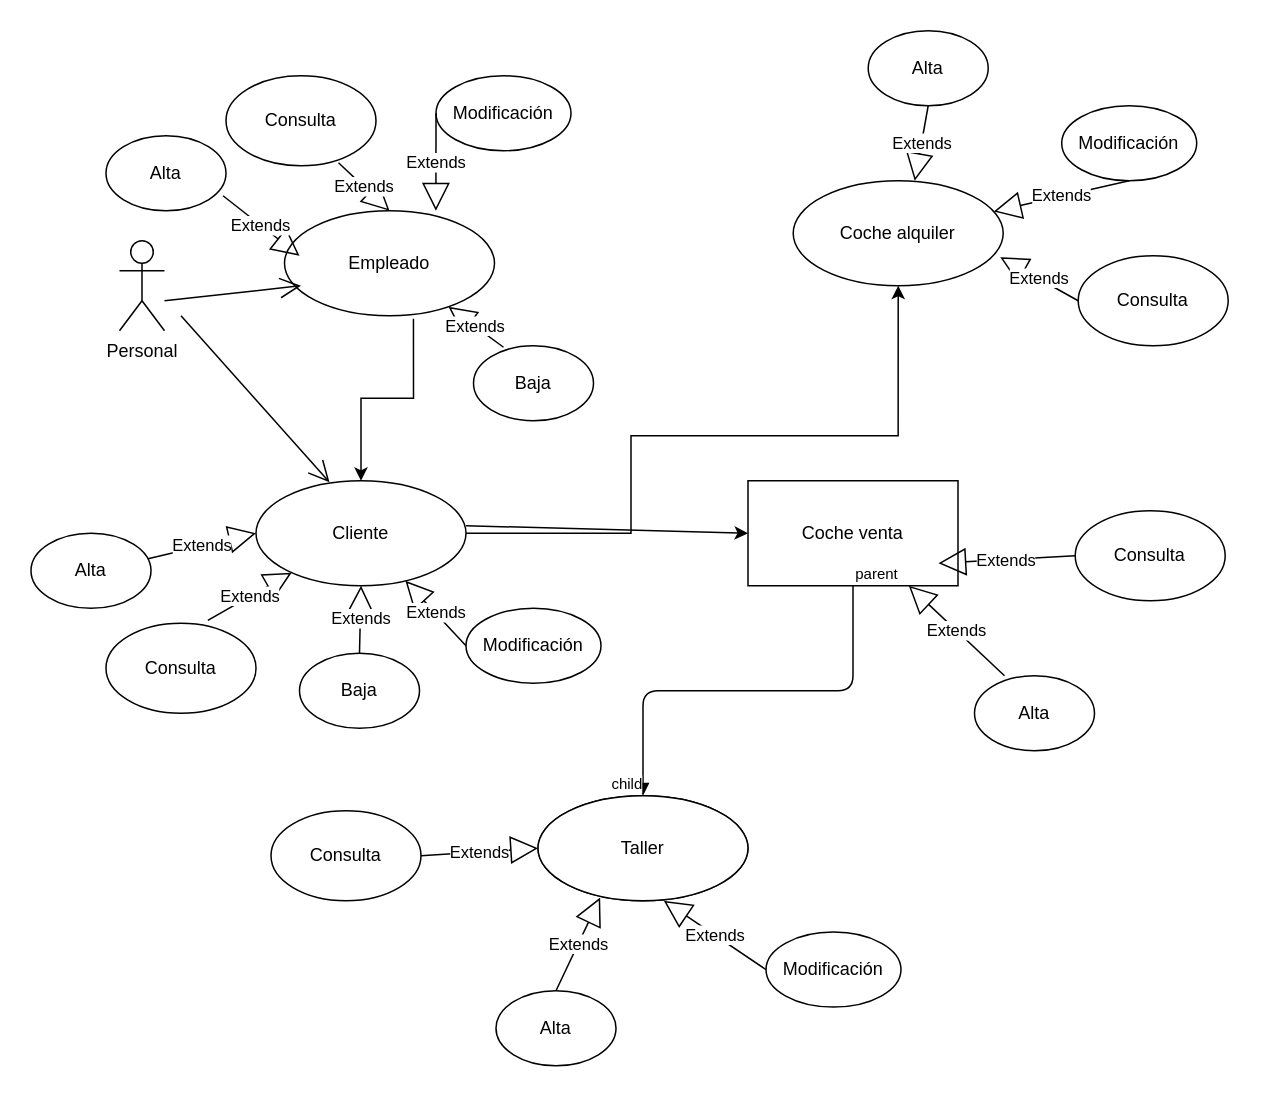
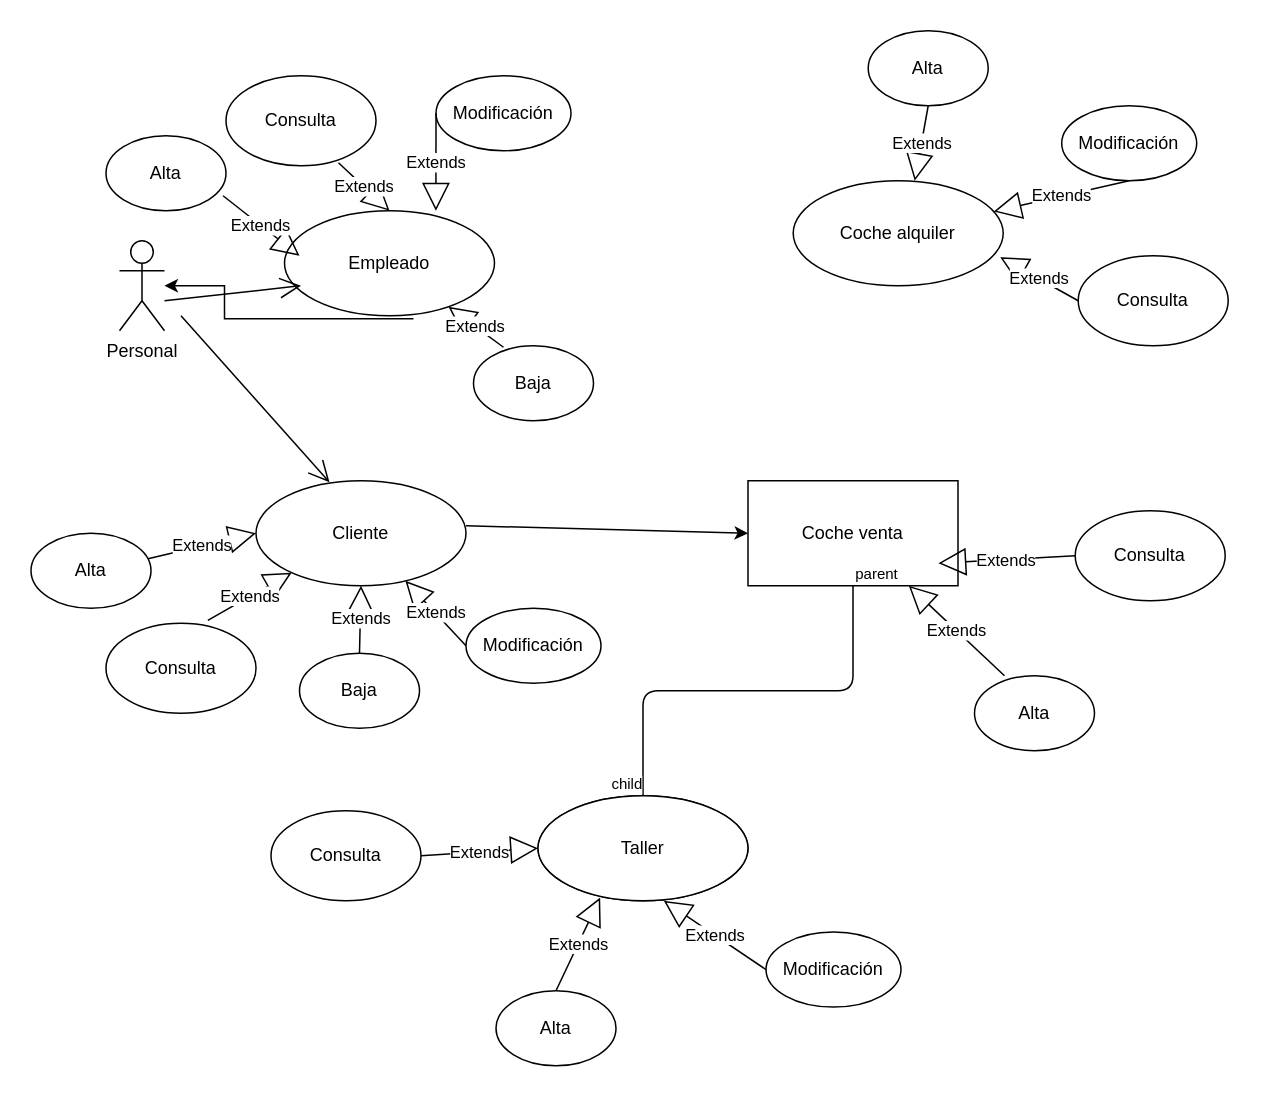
(391, 398) -> (278, 319)
(703, 436) -> none
(643, 782) -> (643, 787)
